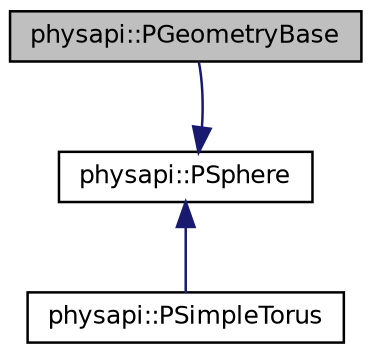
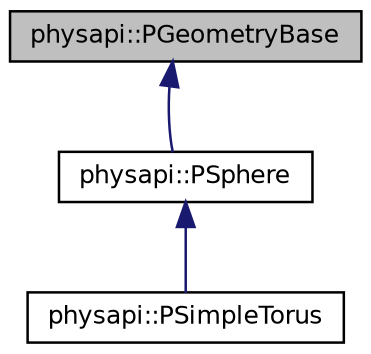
(202, 94) -> (169, 120)
